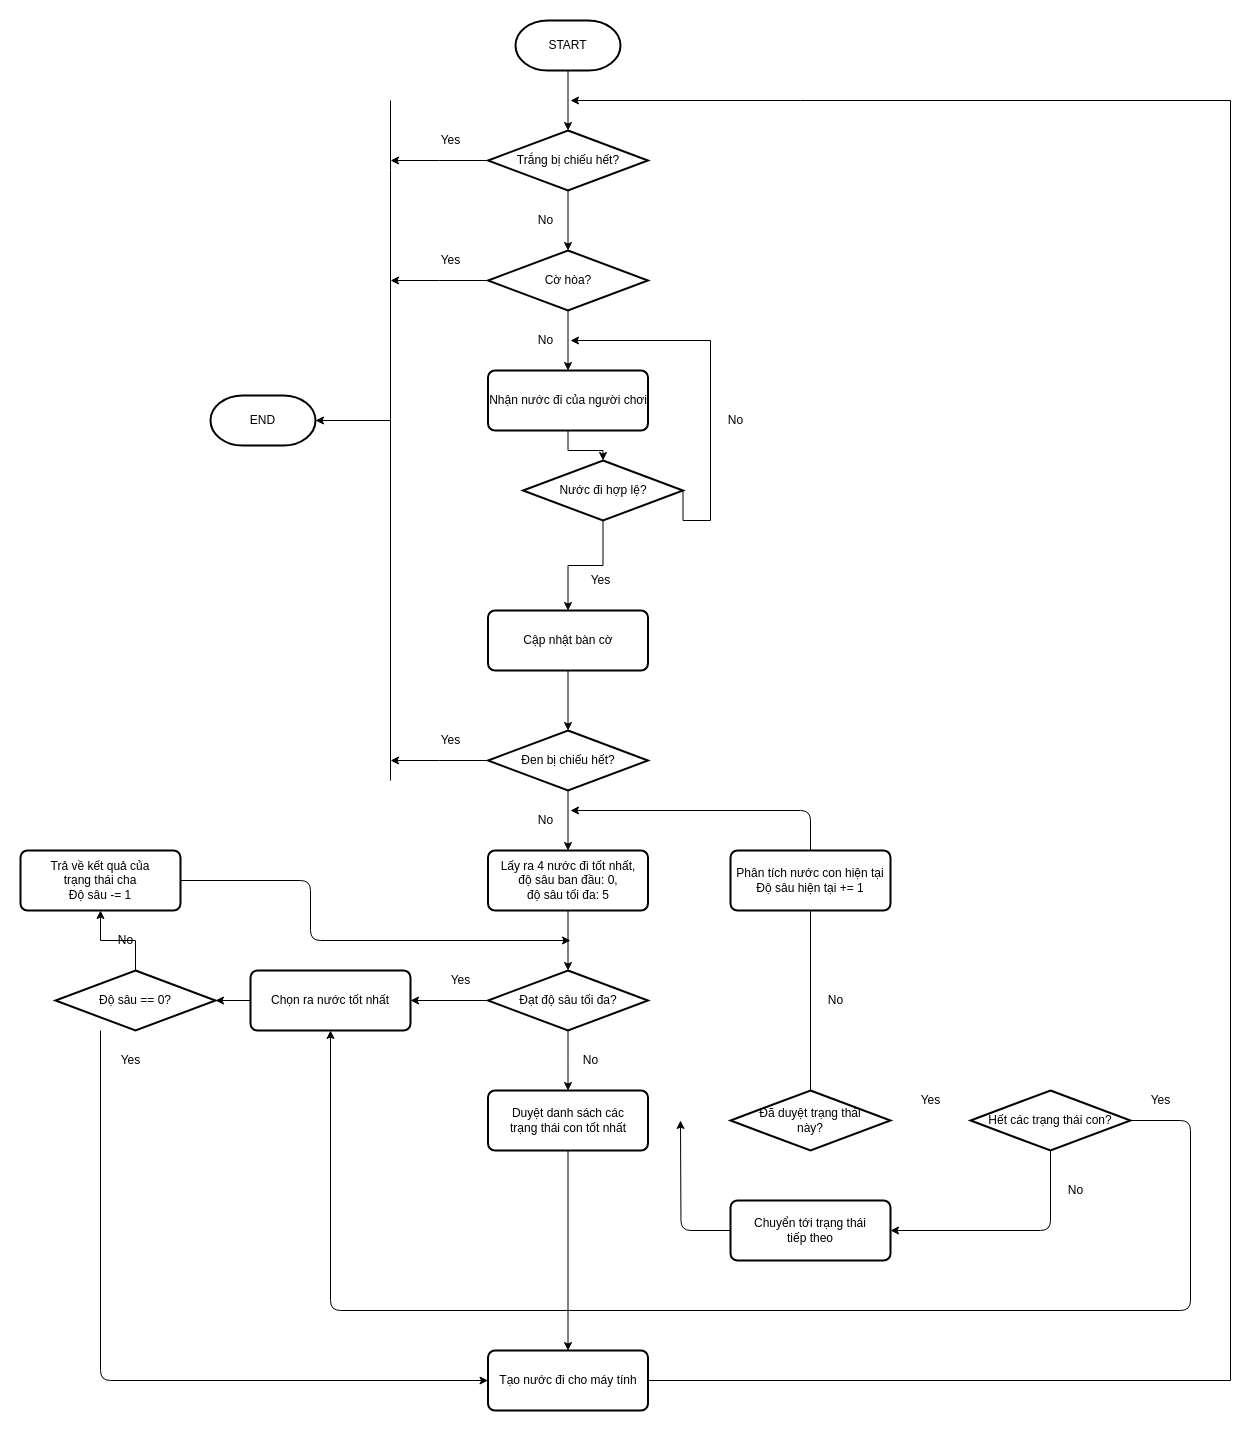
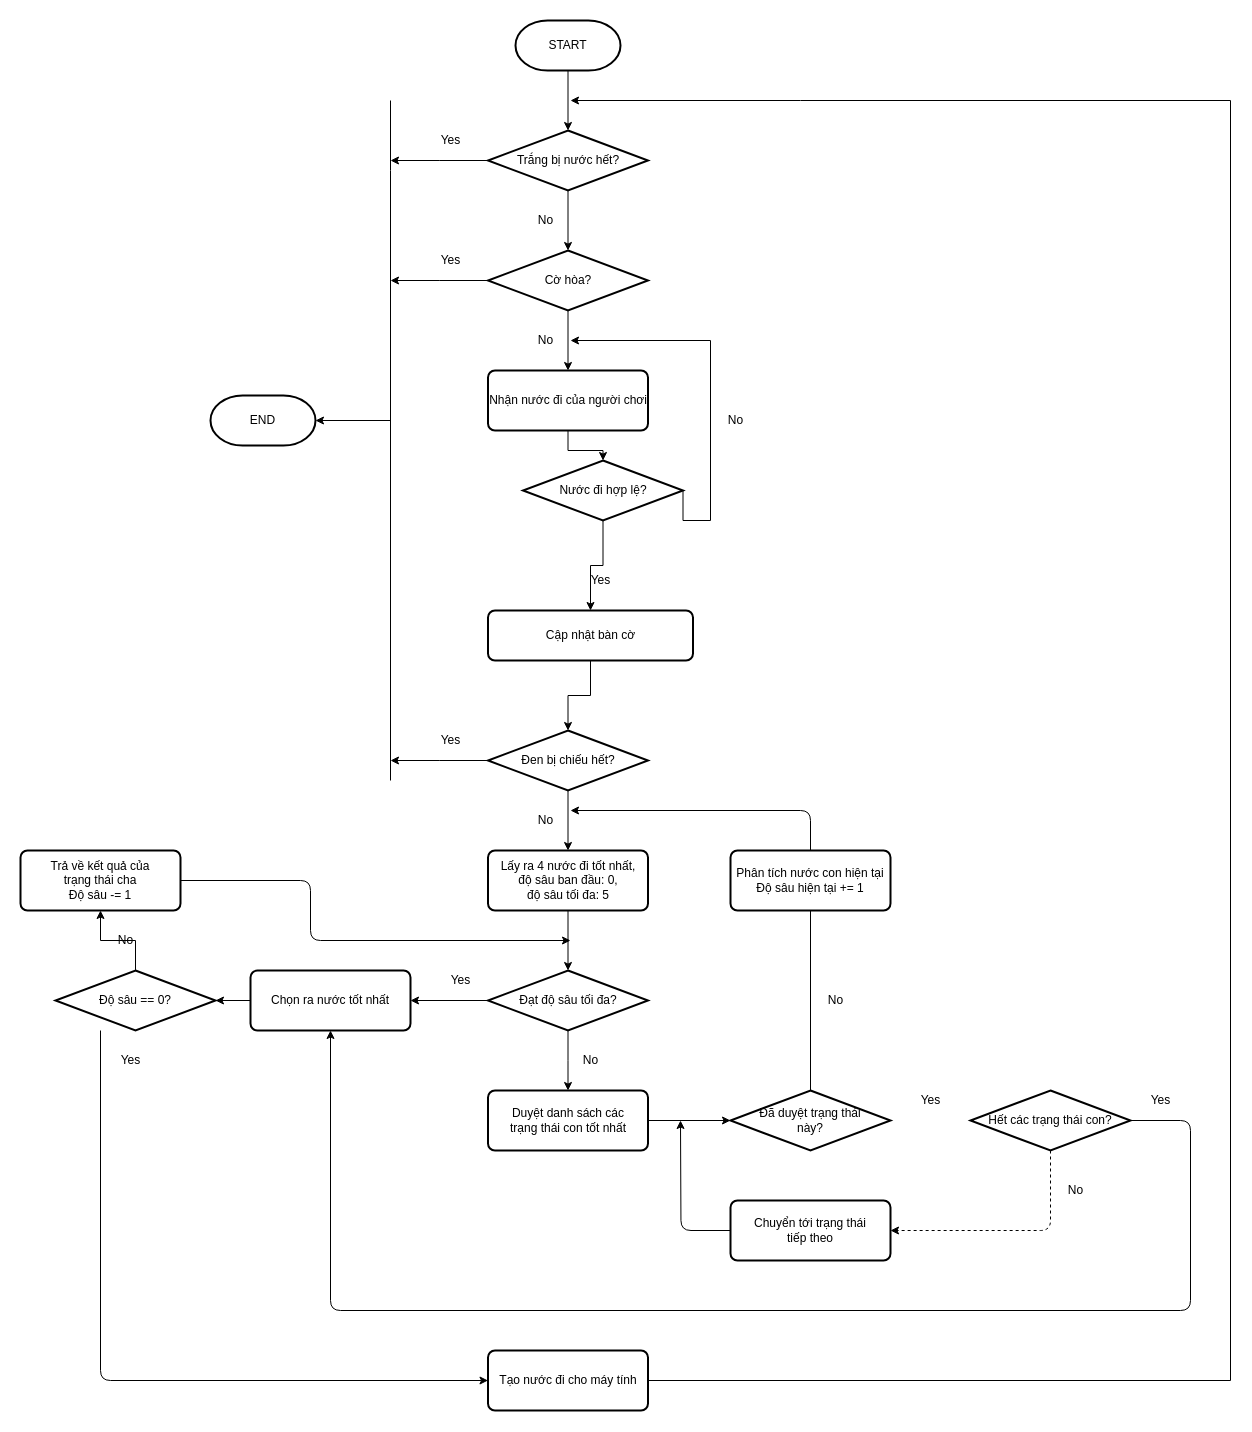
(569, 161) -> (569, 161)
(568, 641) -> (591, 636)
(1008, 1231) -> (1008, 1231)
(568, 1247) -> (686, 1121)
